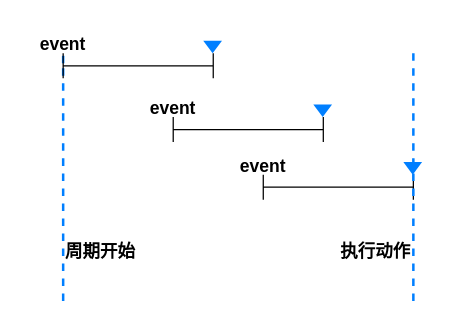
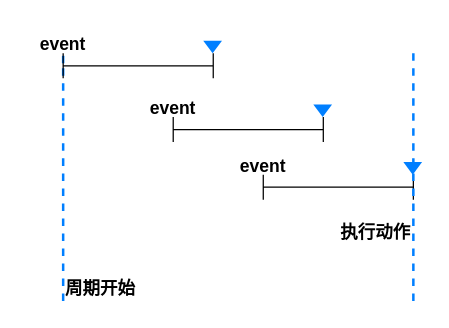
(101, 251) -> (101, 288)
(376, 251) -> (376, 232)
